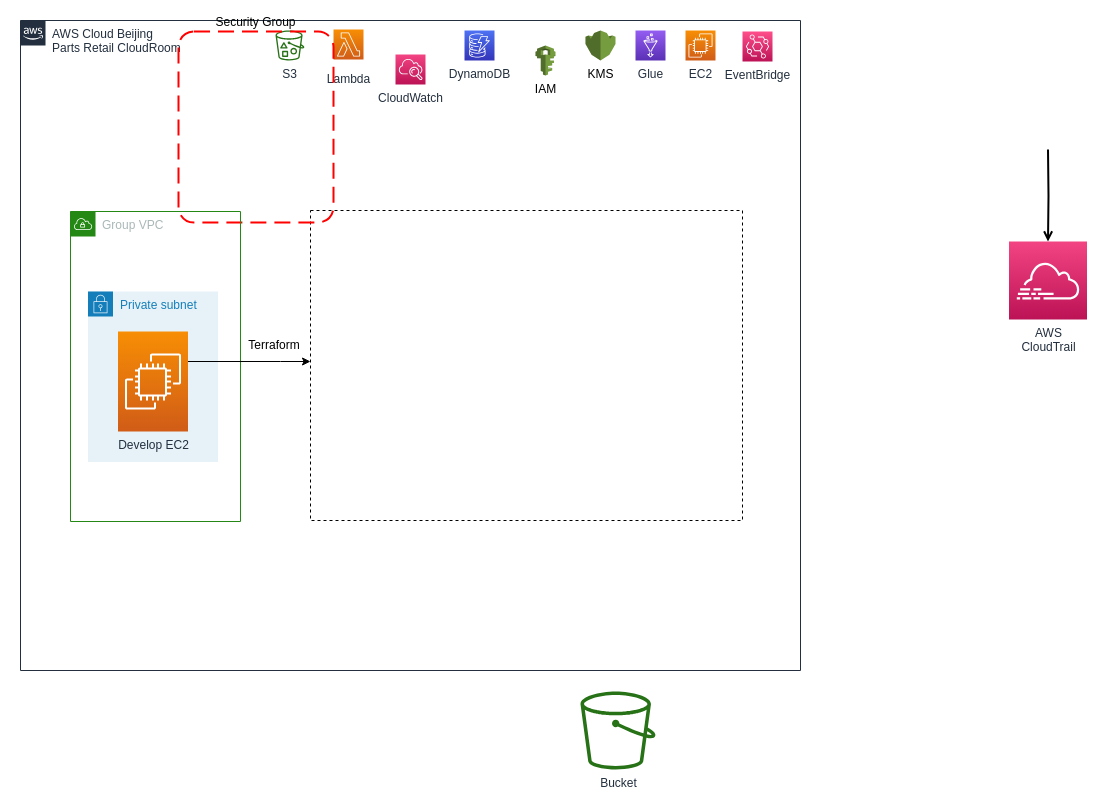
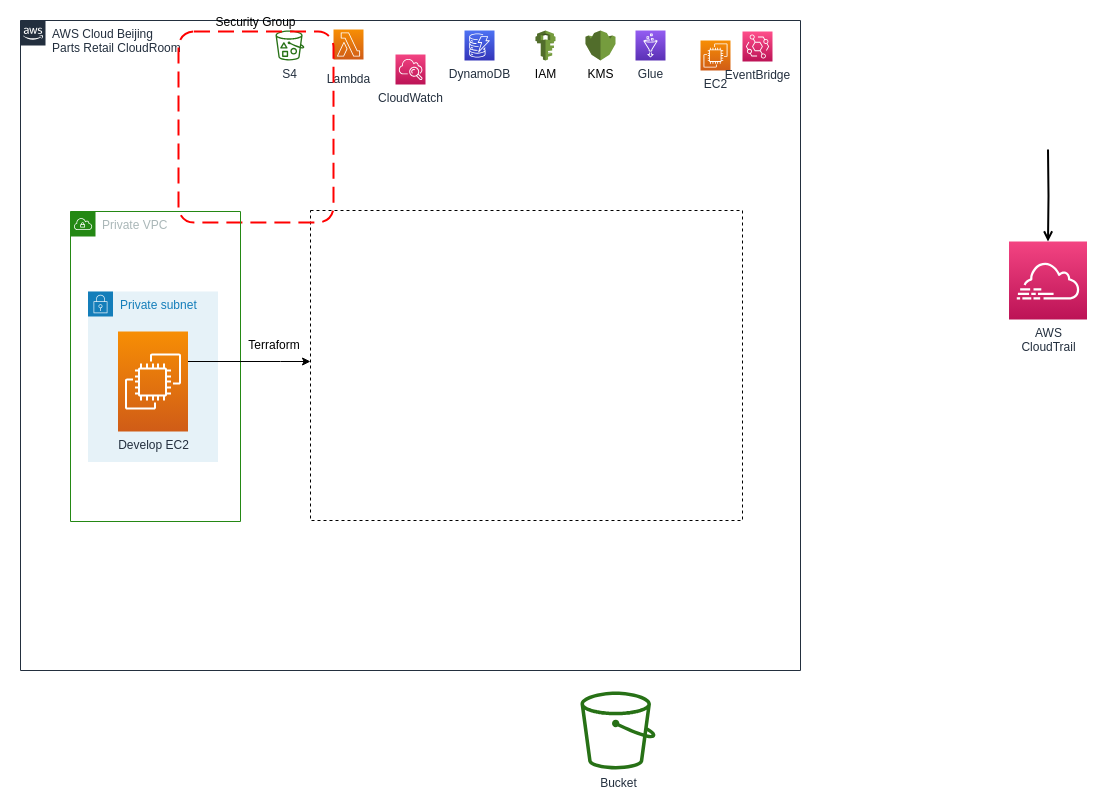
(701, 46) -> (716, 56)
(546, 61) -> (546, 46)
(290, 75) -> (290, 75)
(131, 226) -> (136, 226)
